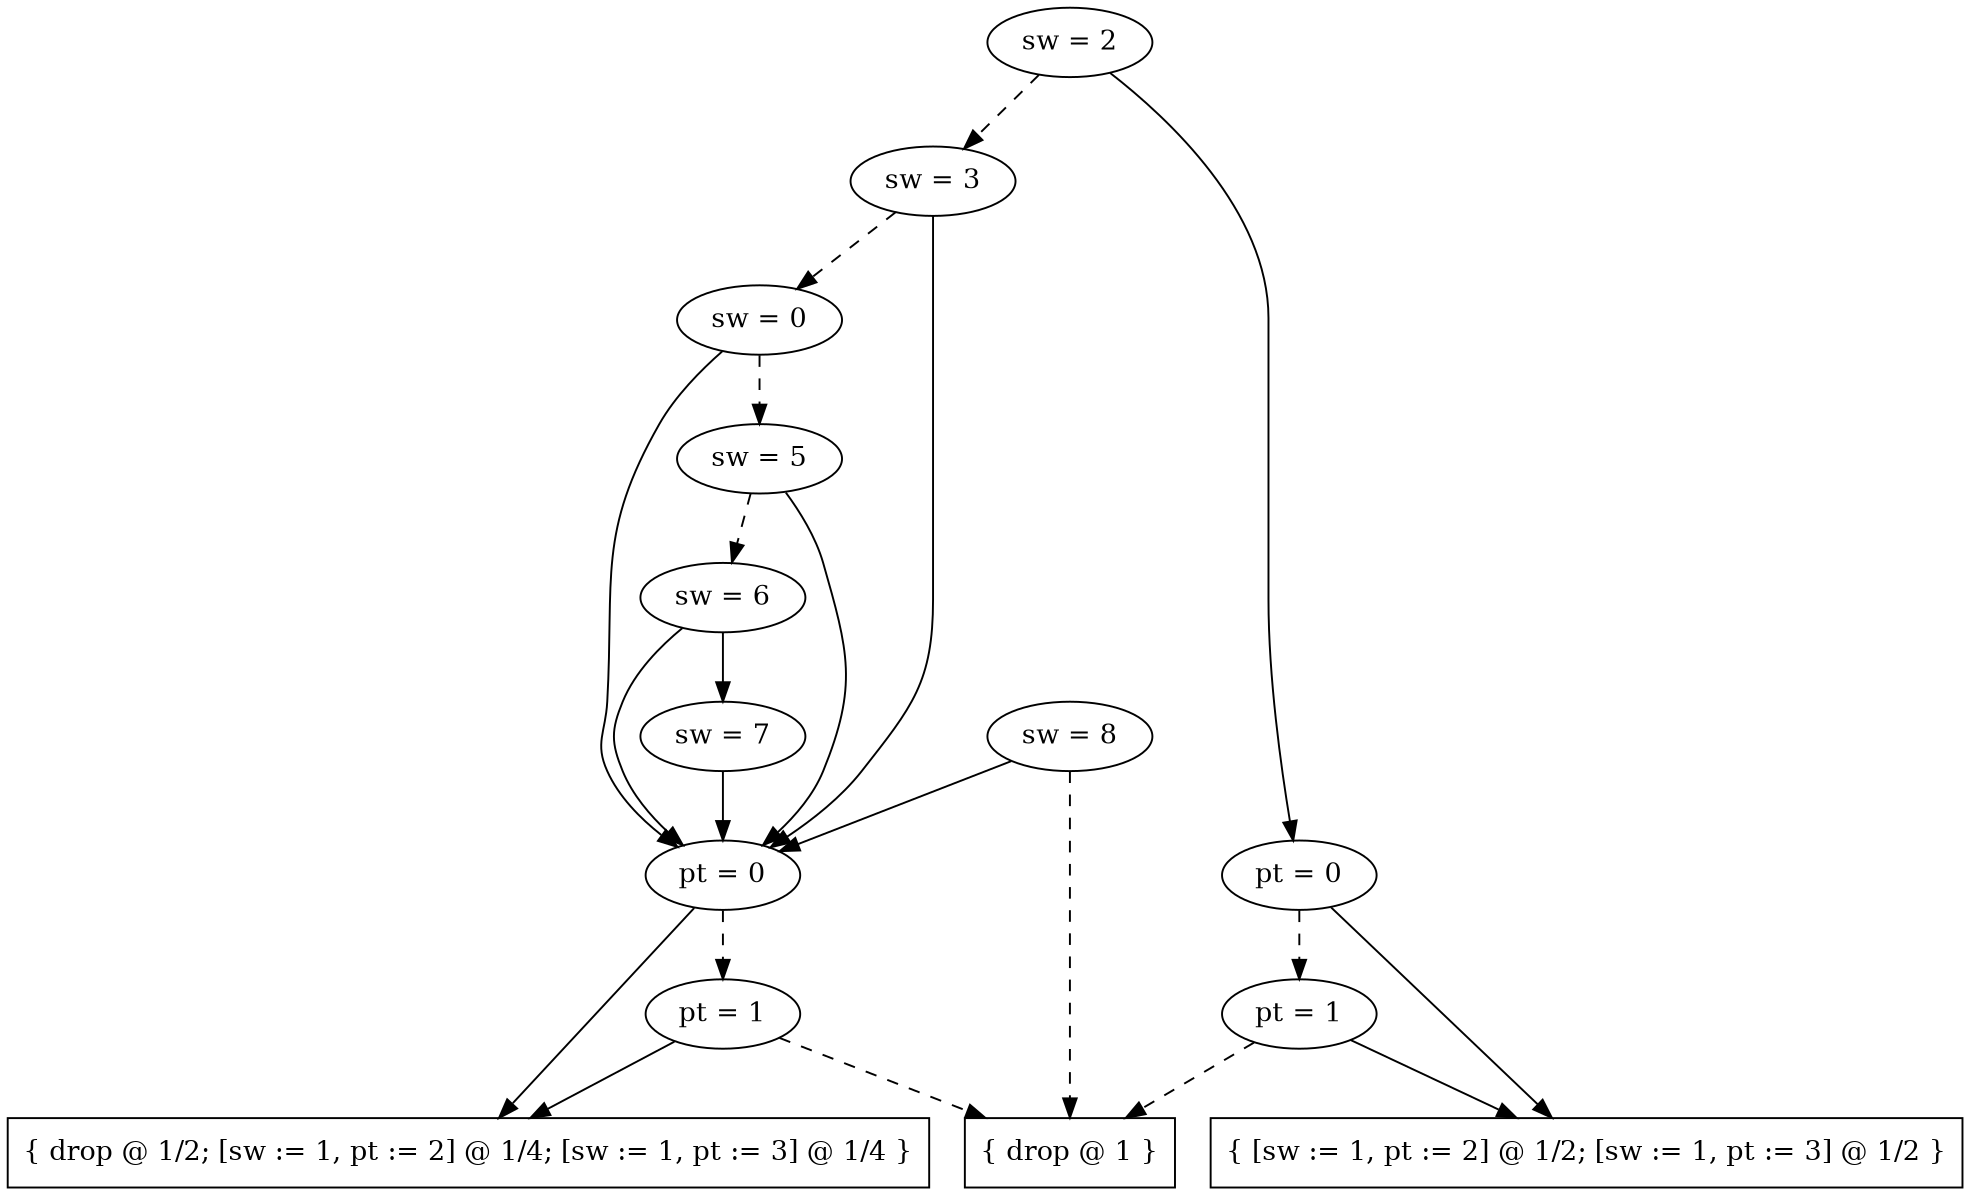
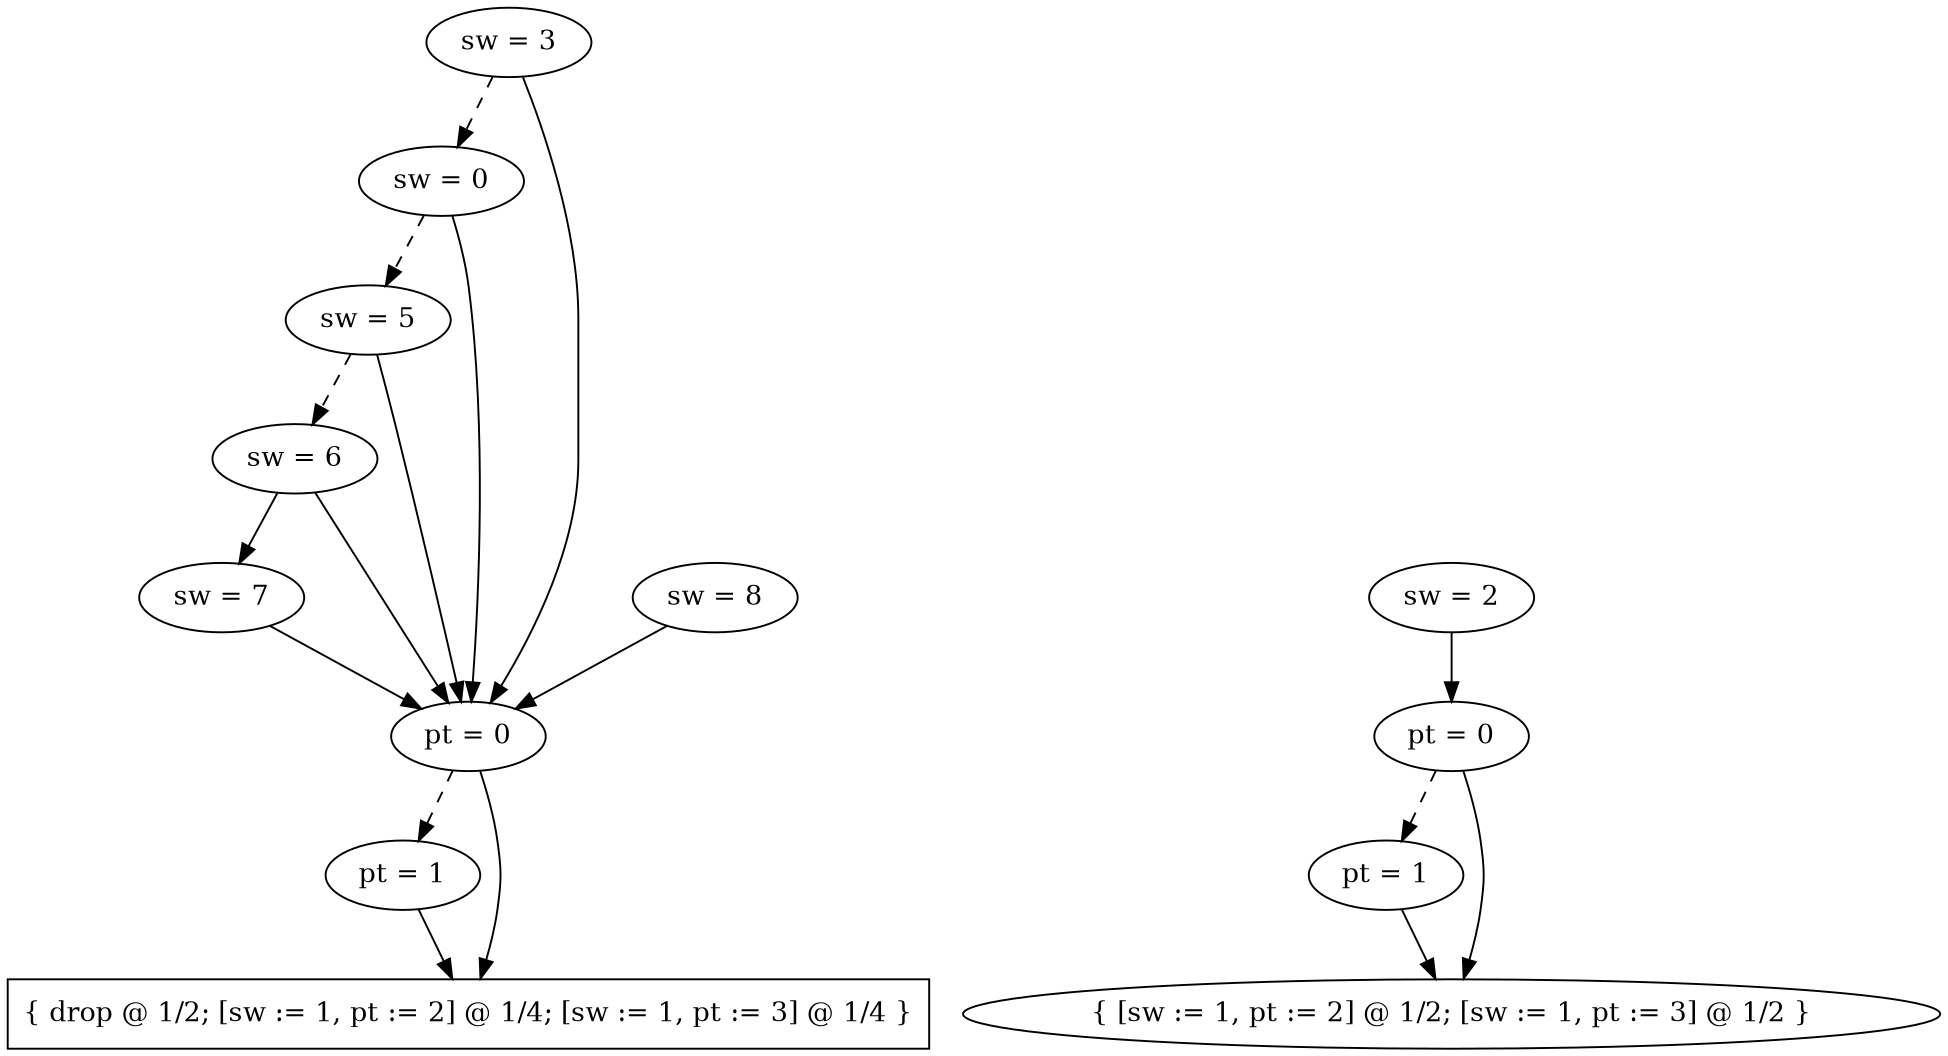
(1008, 105) -> none
(1070, 1153) -> none
(1587, 1153) -> (1452, 1014)
